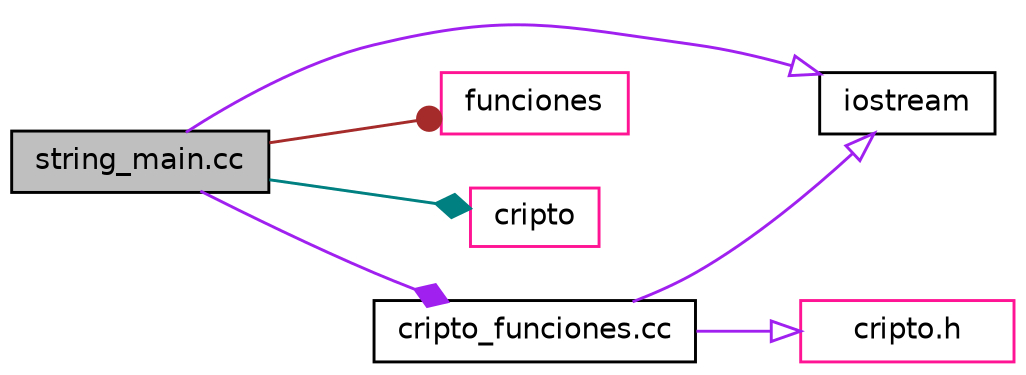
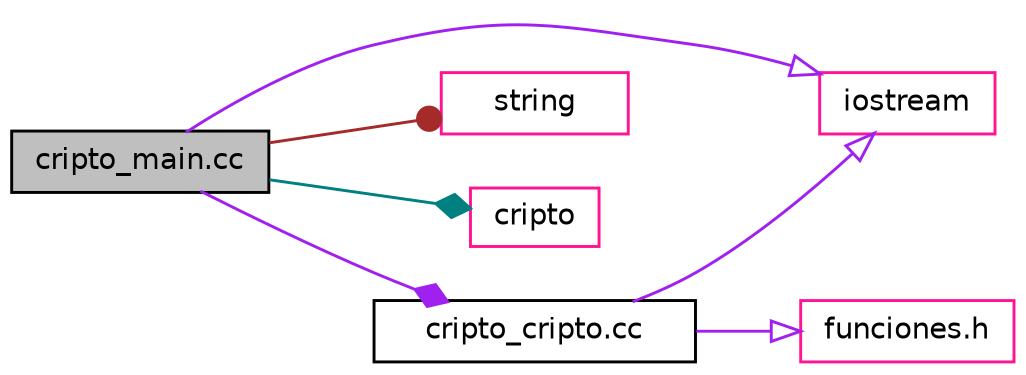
(535, 103) -> (535, 103)
(907, 103) -> (907, 103)
(140, 162) -> (140, 162)
(535, 331) -> (535, 331)
(907, 331) -> (907, 331)
